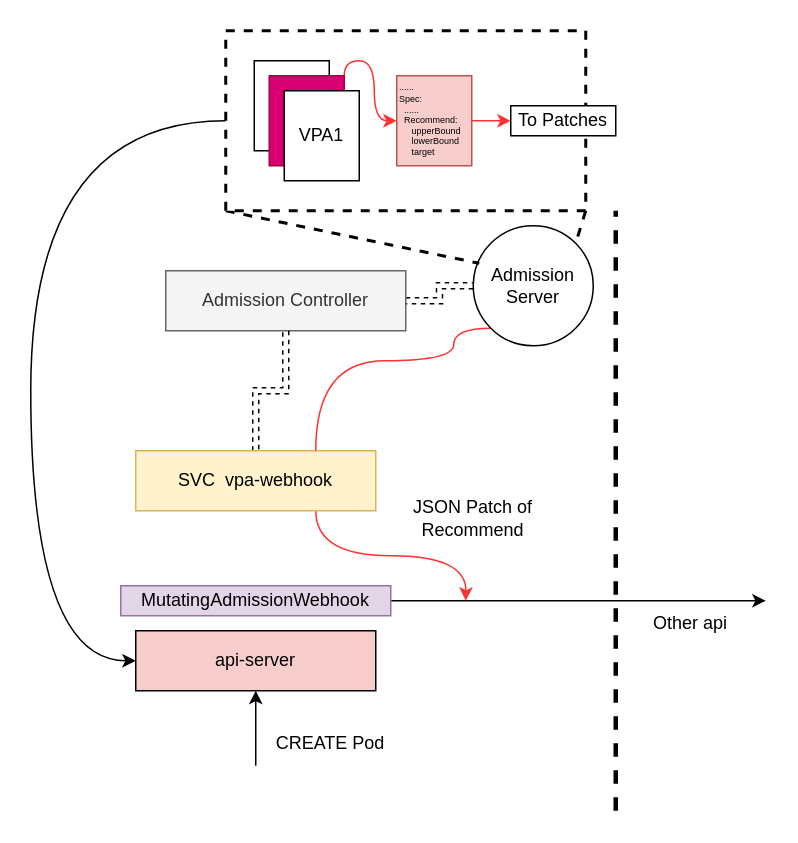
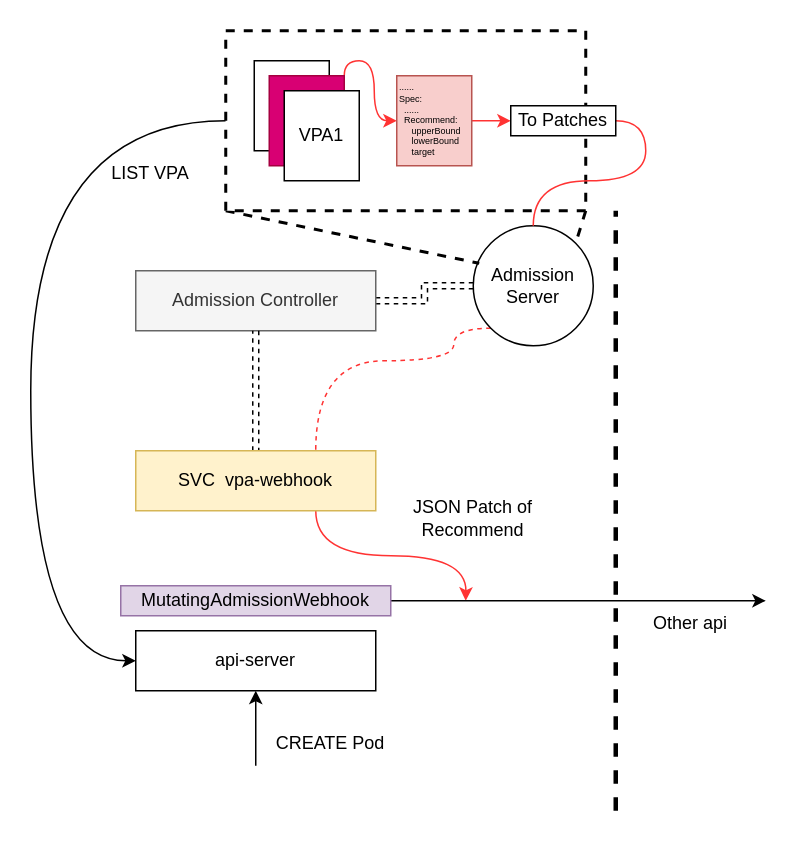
none -> (151, 173)
none -> (608, 180)
(286, 301) -> (256, 301)
(379, 361) -> (379, 361)
(256, 661) -> (256, 661)
